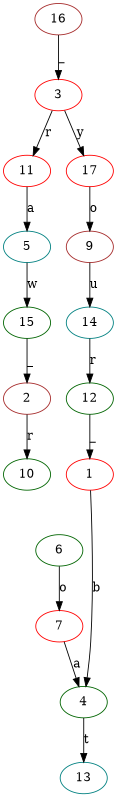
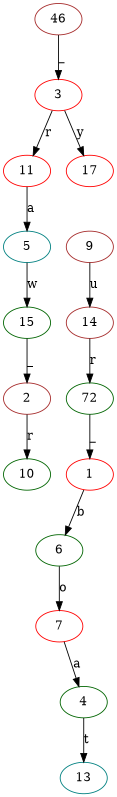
(58, 19) -> (58, 19)
(90, 205) -> none
(90, 323) -> (90, 323)
(90, 399) -> (90, 399)
(92, 584) -> (76, 508)
